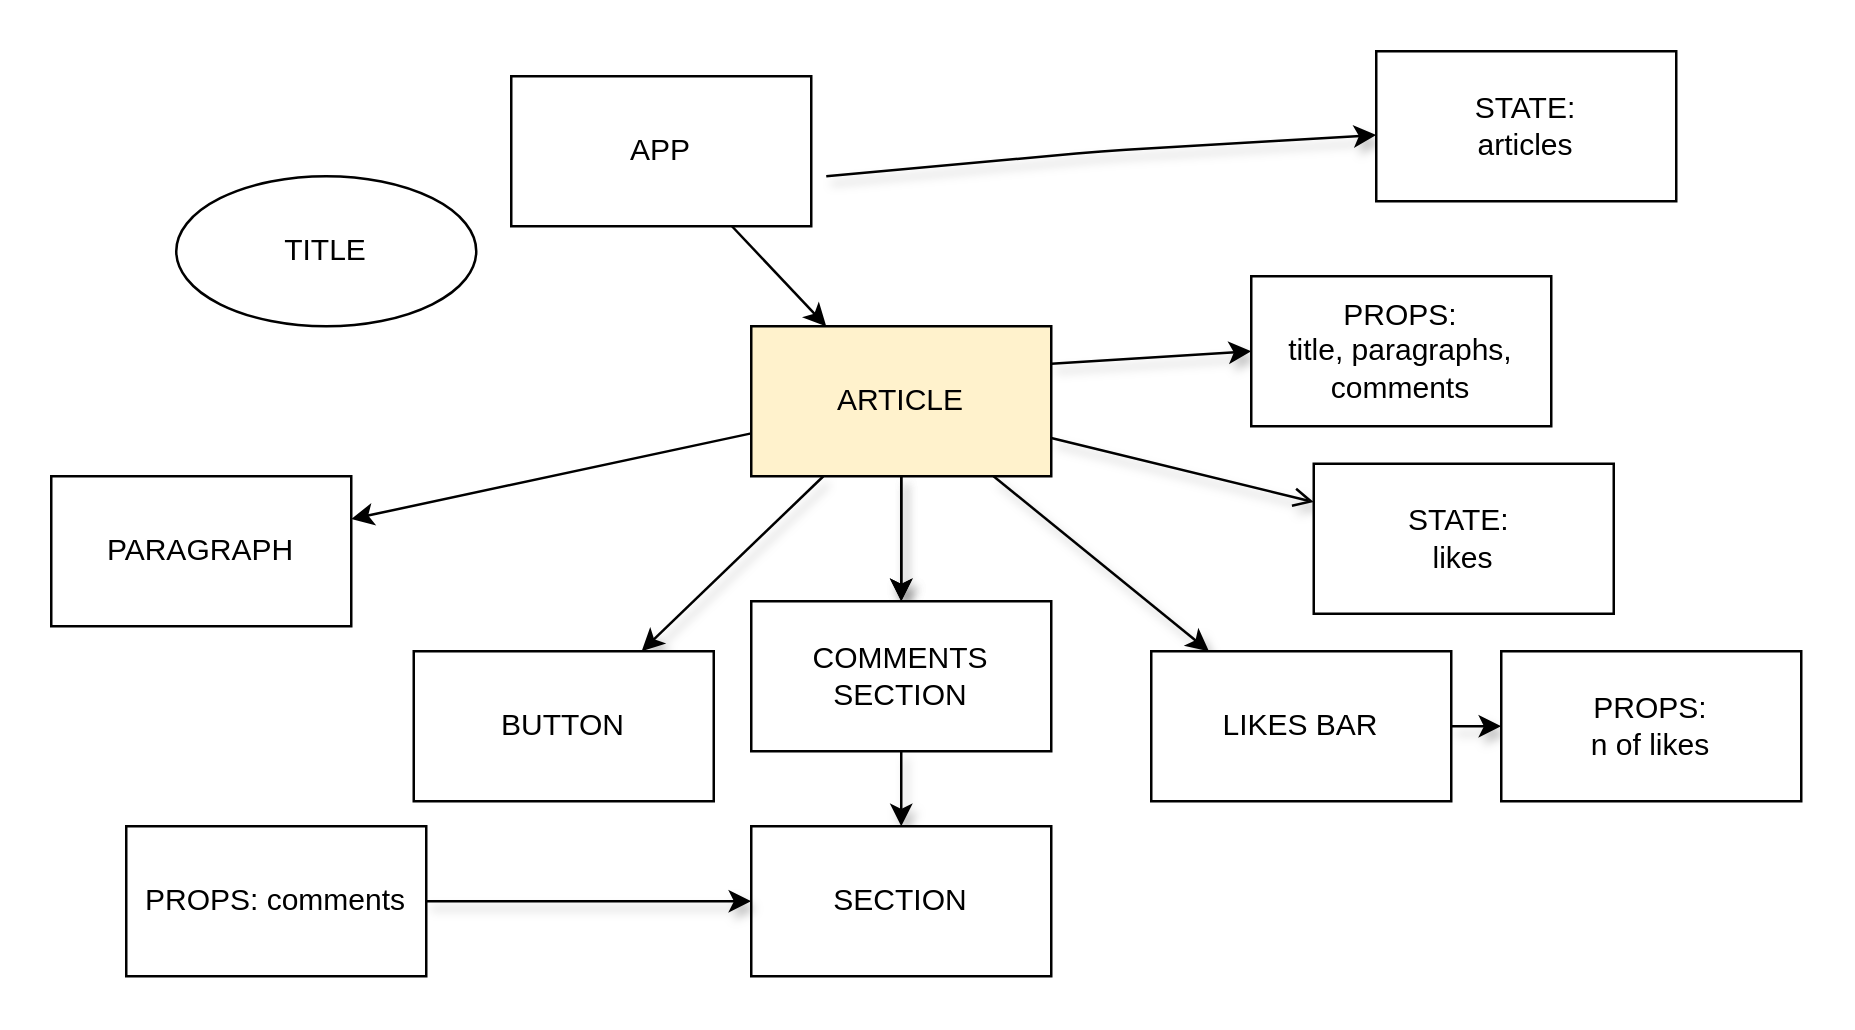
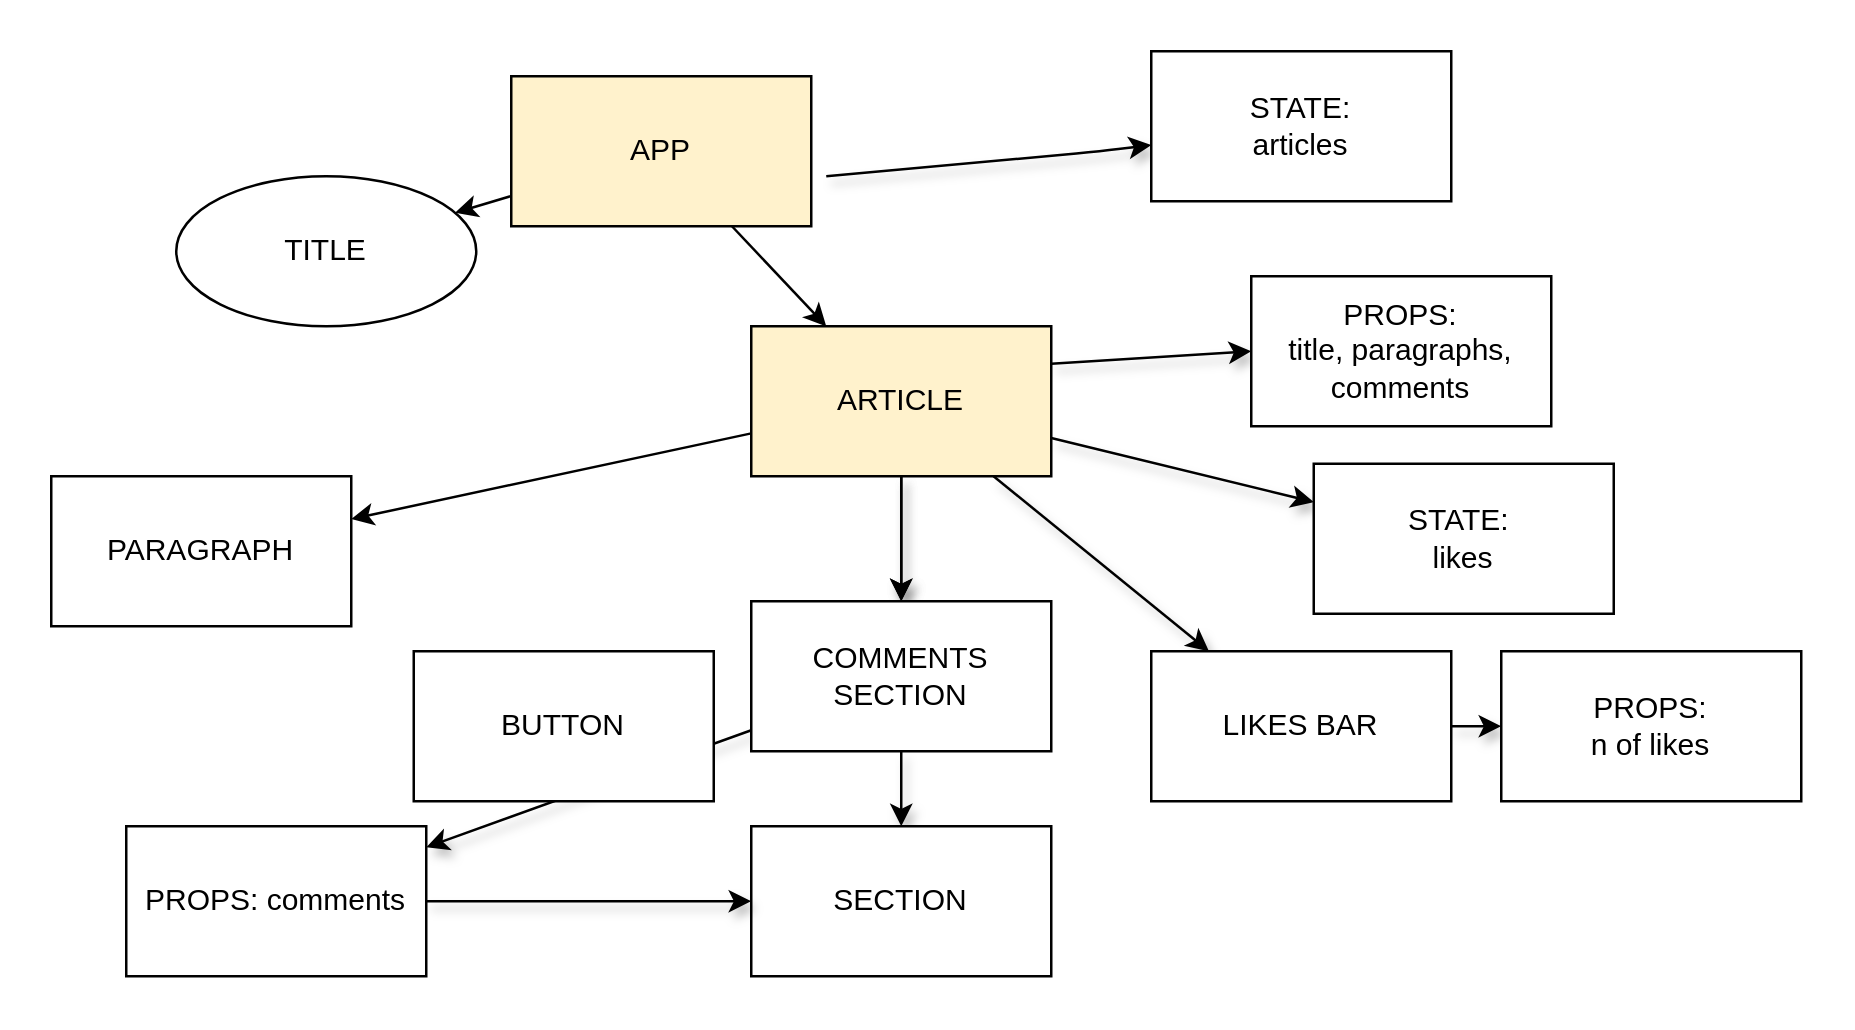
(1526, 126) -> (1301, 126)
(661, 151) -> (661, 151)
none -> (491, 202)
(1300, 499) -> (1296, 498)
(738, 558) -> none
none -> (498, 821)
